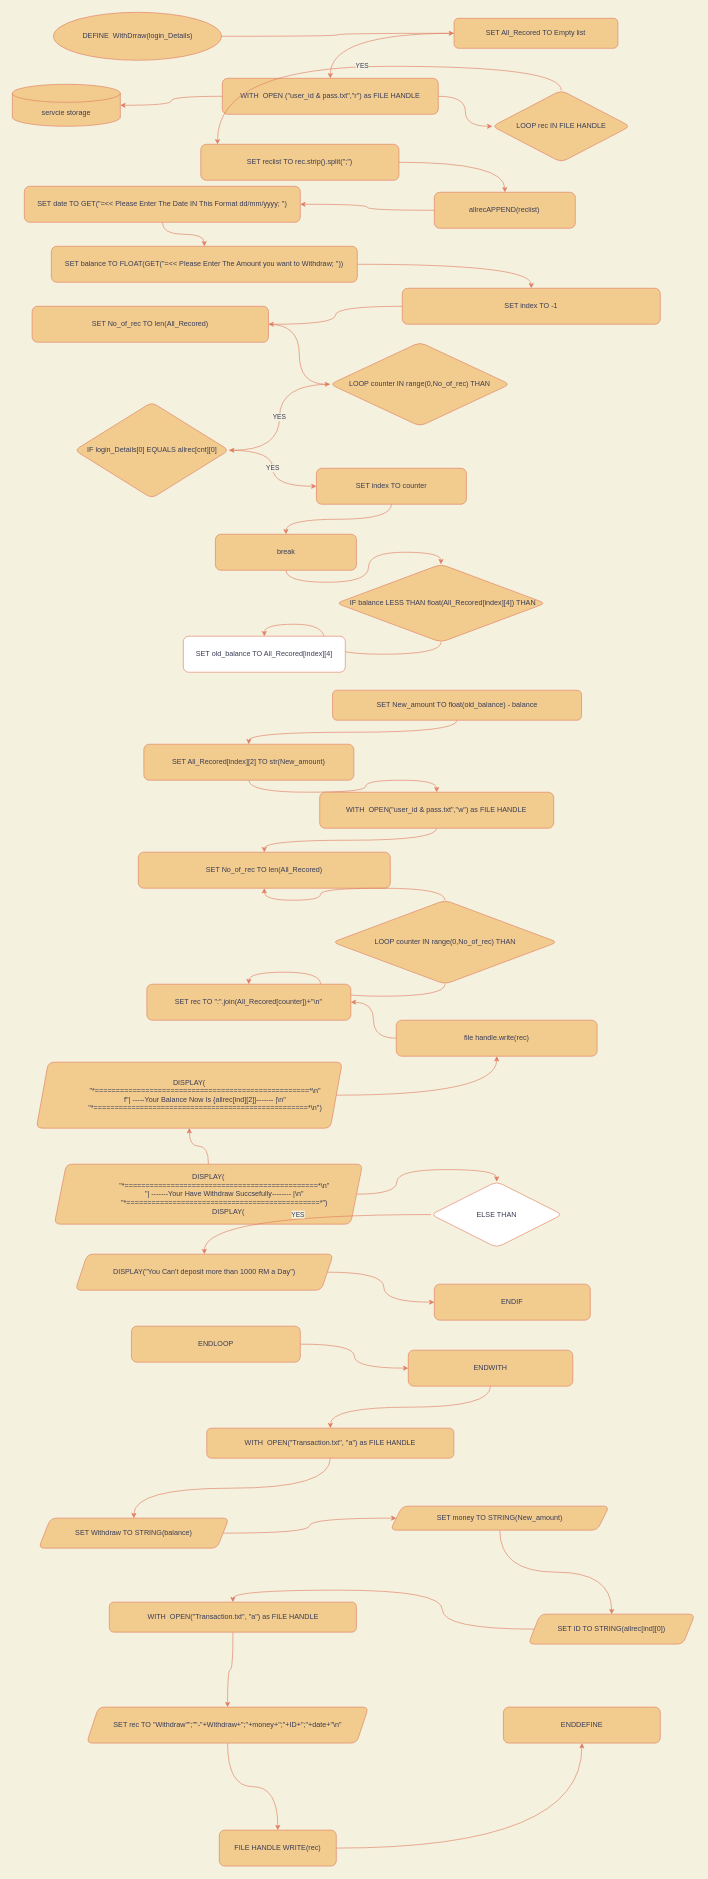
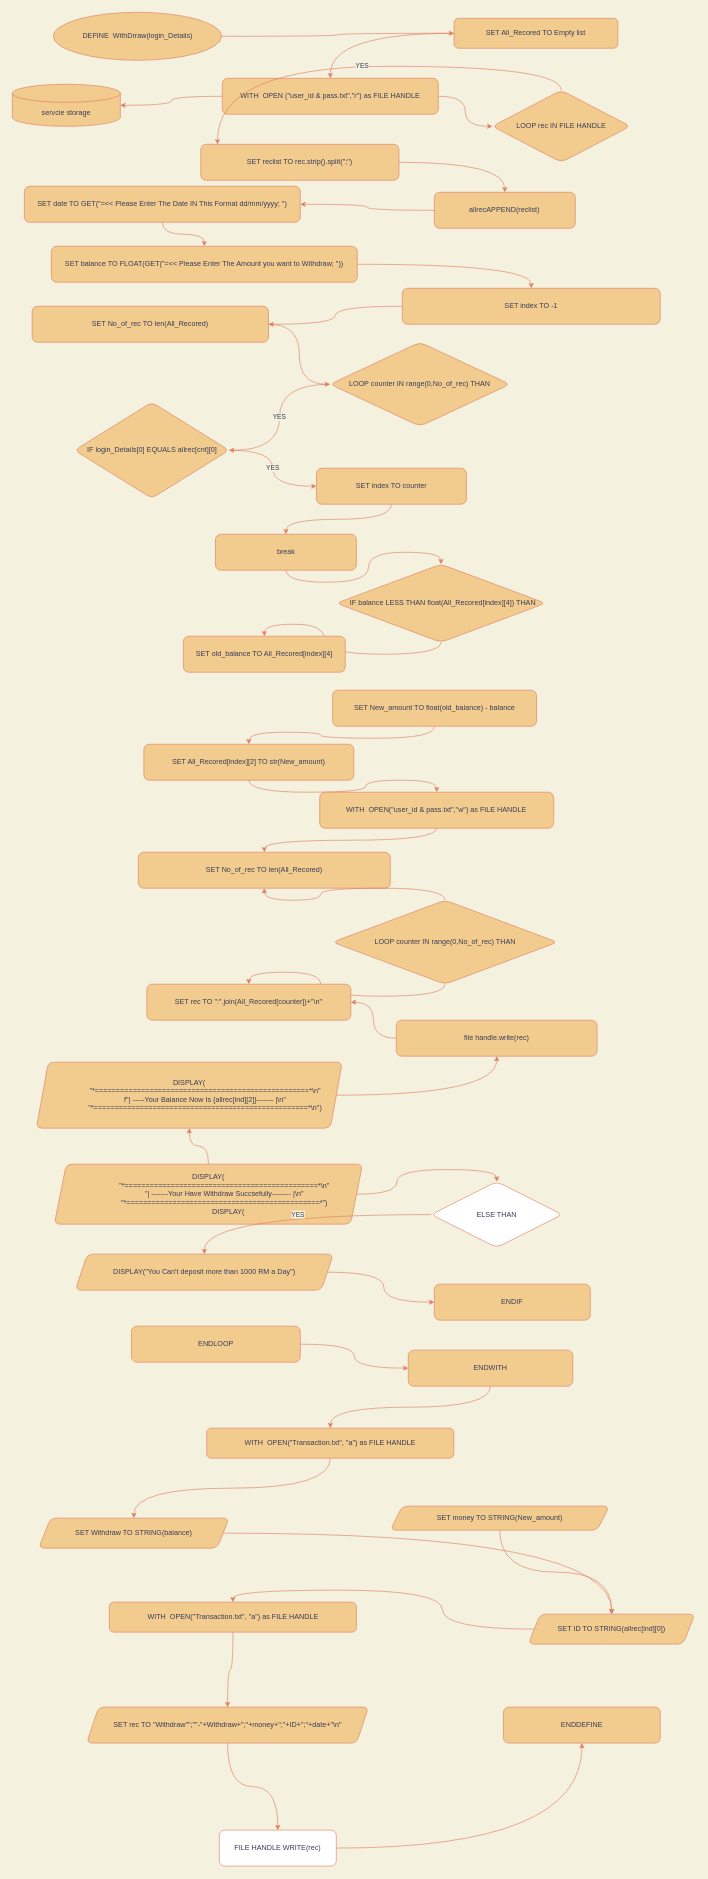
(264, 654) -> (264, 654)
(457, 705) -> (435, 708)
(300, 1530) -> (416, 1540)
(278, 1848) -> (278, 1848)
